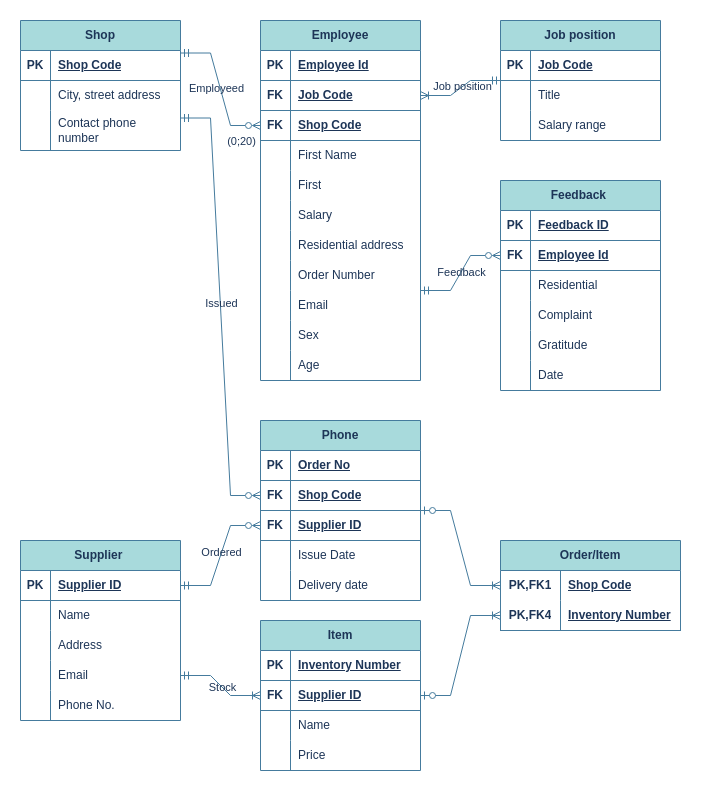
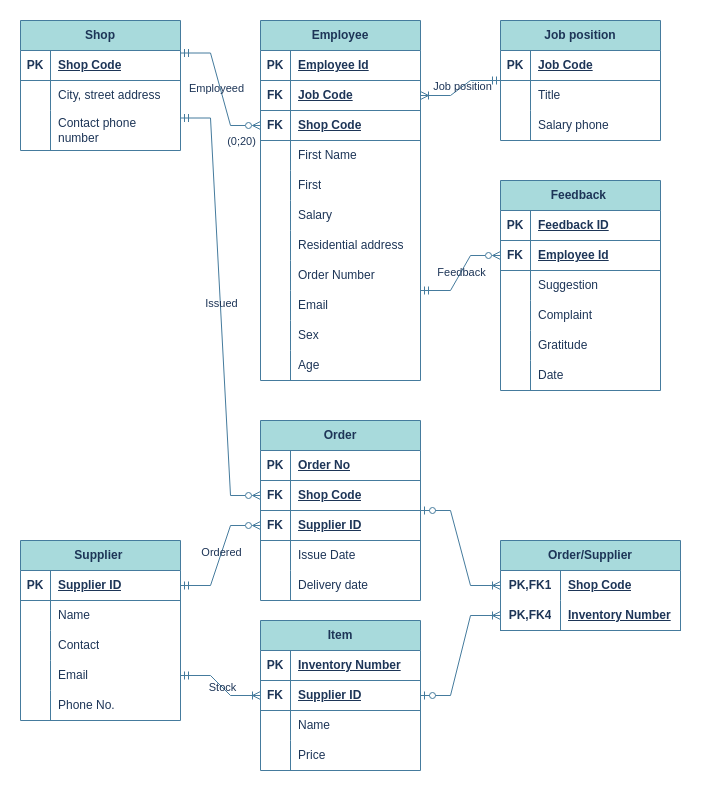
(577, 126) -> (577, 126)
(571, 286) -> (571, 286)
(341, 436) -> (341, 436)
(591, 556) -> (591, 556)
(82, 646) -> (82, 646)
